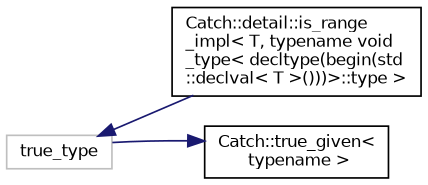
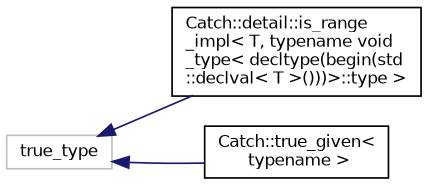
(150, 141) -> (167, 163)
